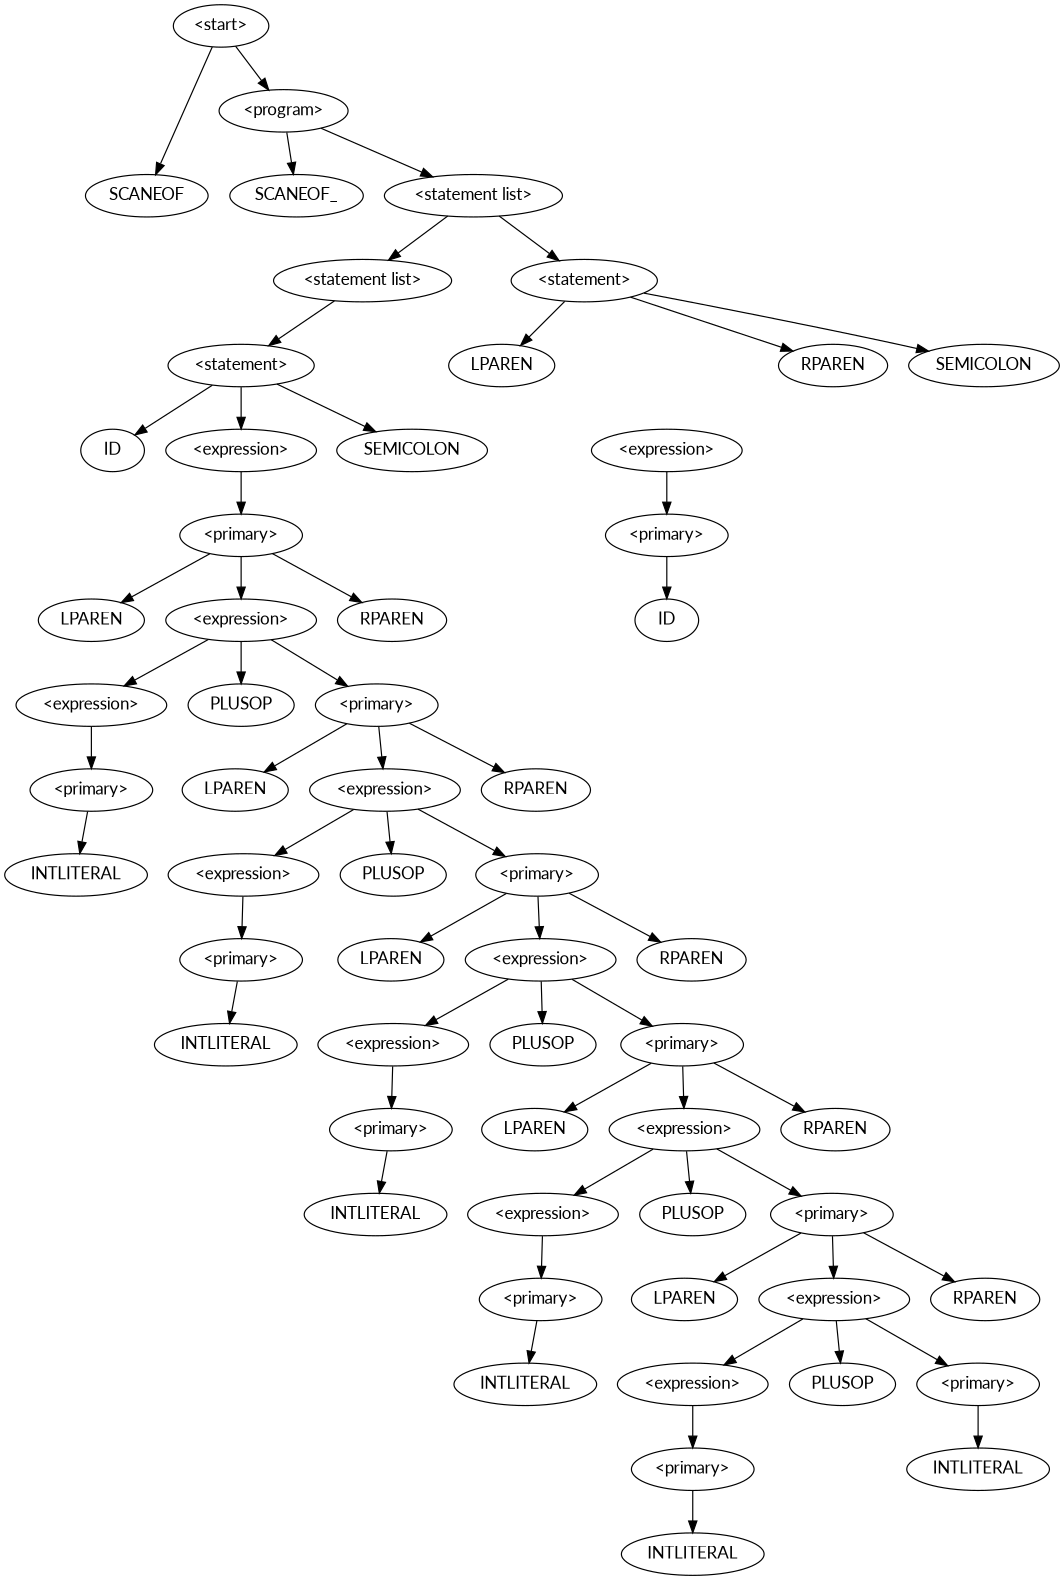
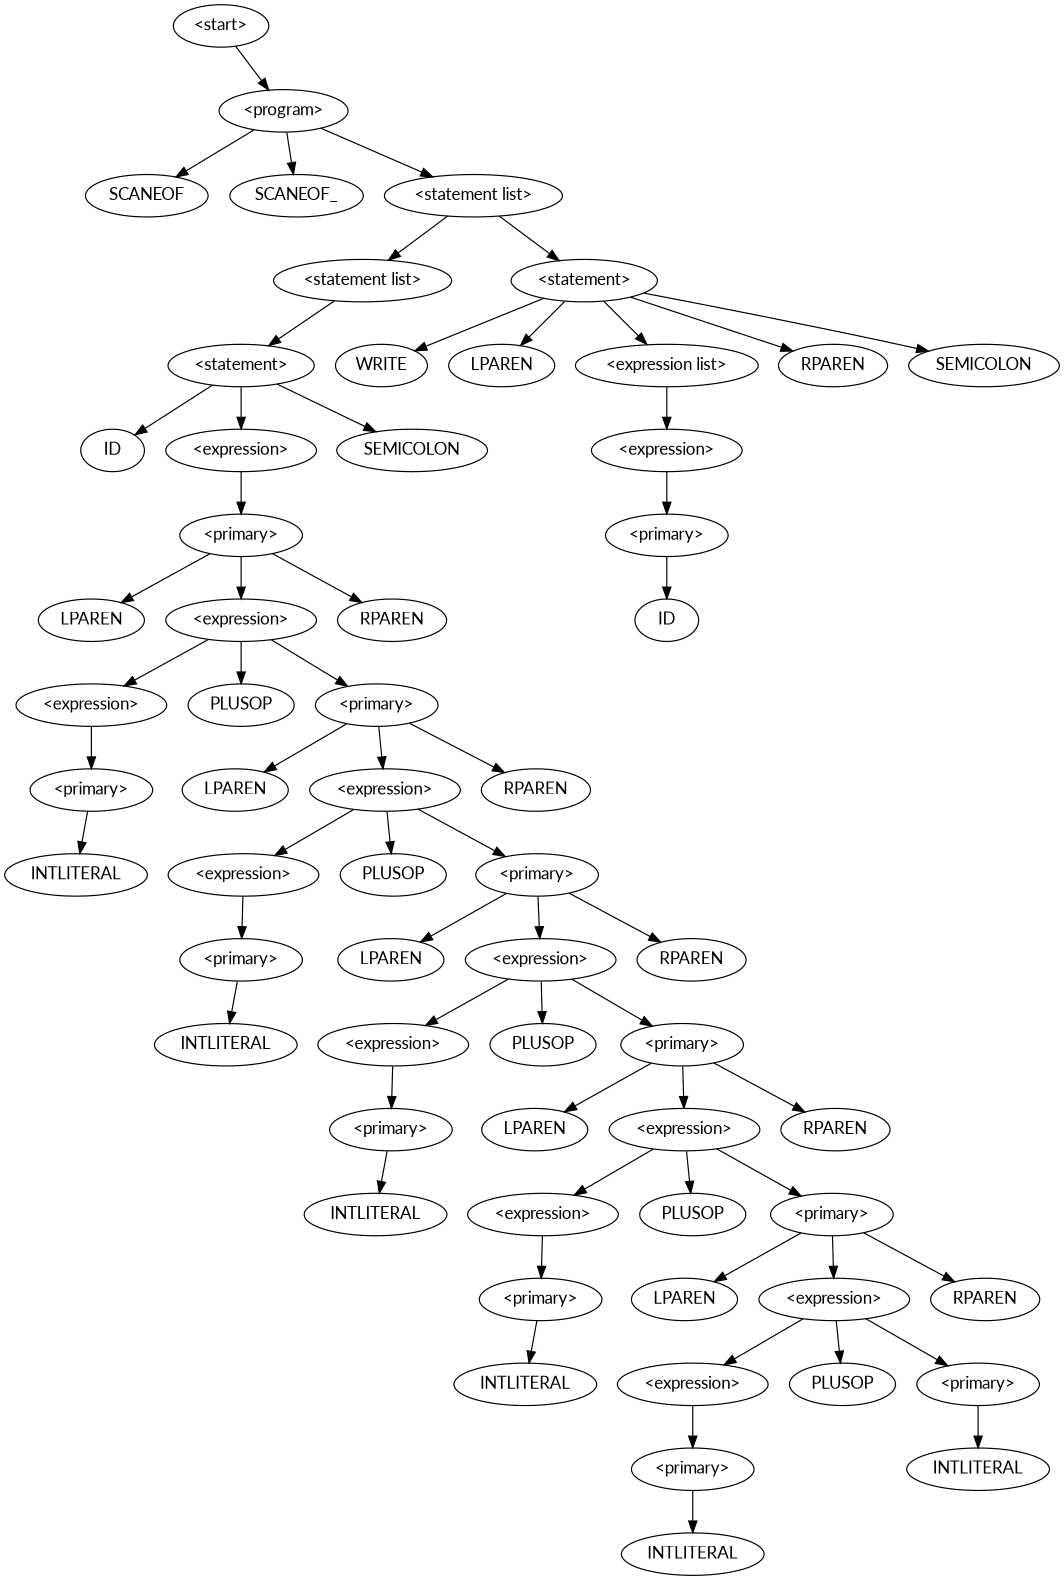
(186, 105) -> (220, 150)
none -> (381, 366)
none -> (667, 366)
